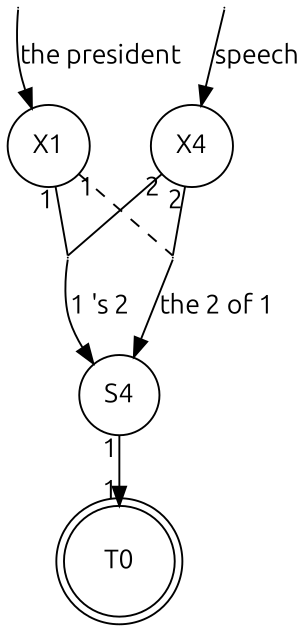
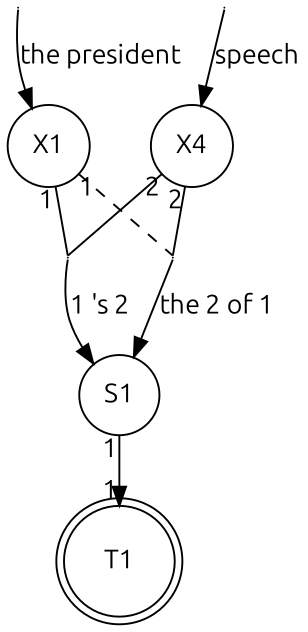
(119, 395) -> (119, 395)
(119, 561) -> (119, 561)
